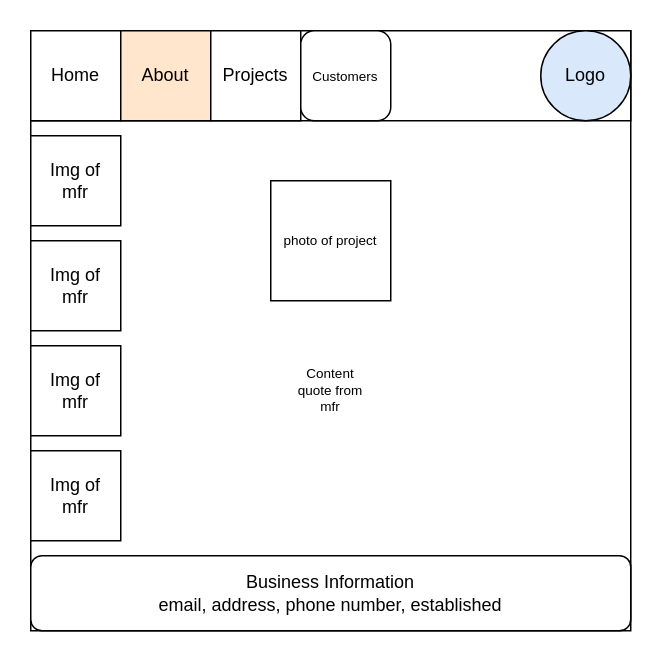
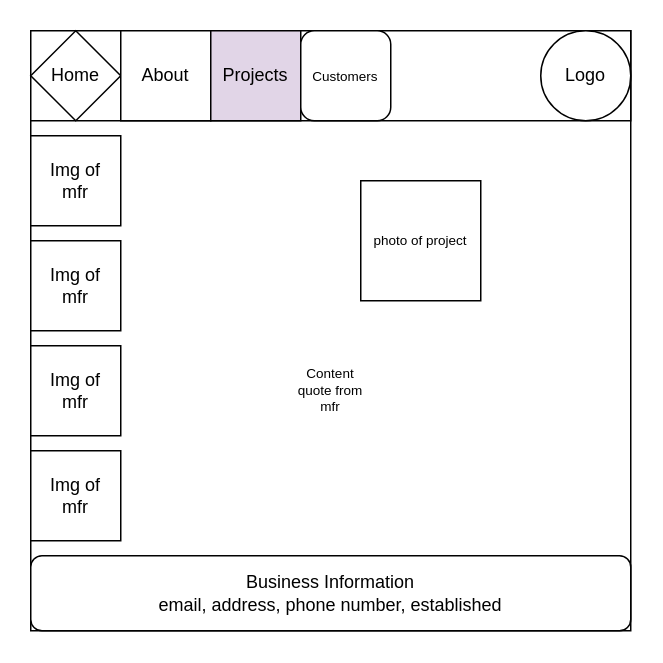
(76, 76) -> (76, 76)
(166, 76) -> (166, 76)
(256, 76) -> (256, 76)
(586, 76) -> (586, 76)
(331, 241) -> (421, 241)
